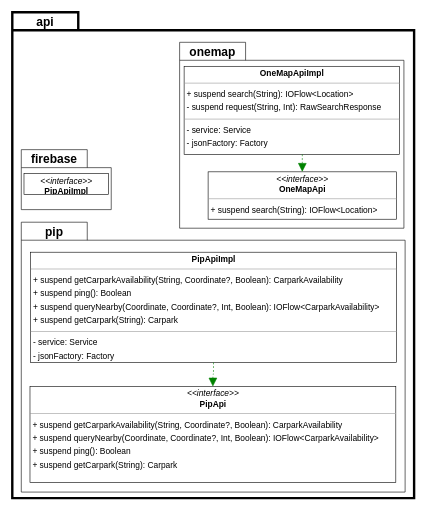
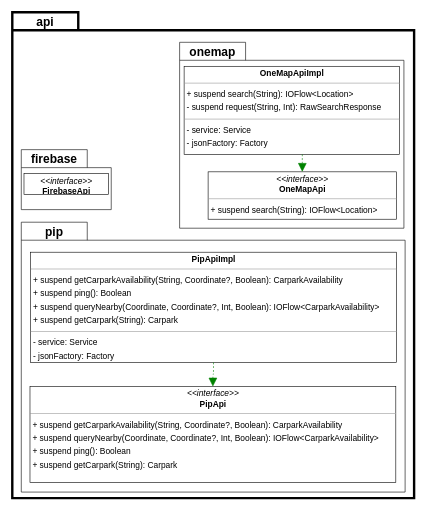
(54, 184) -> (54, 184)
